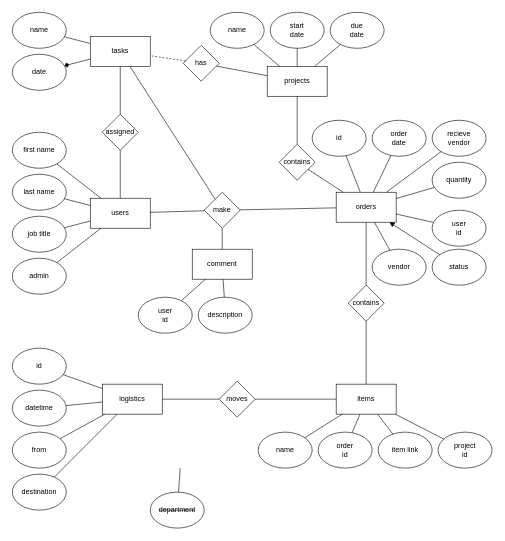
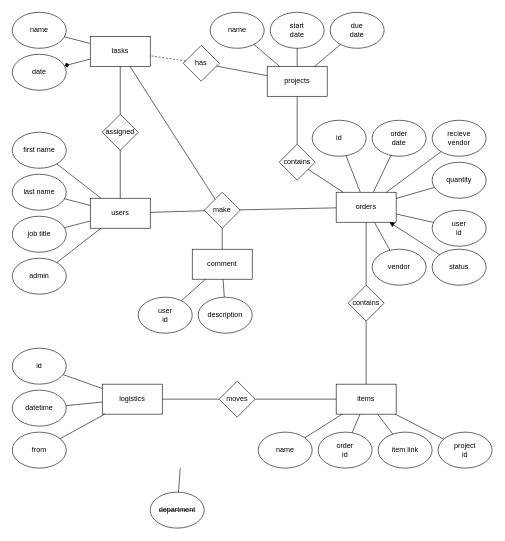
(85, 446) -> none
(39, 492) -> none
